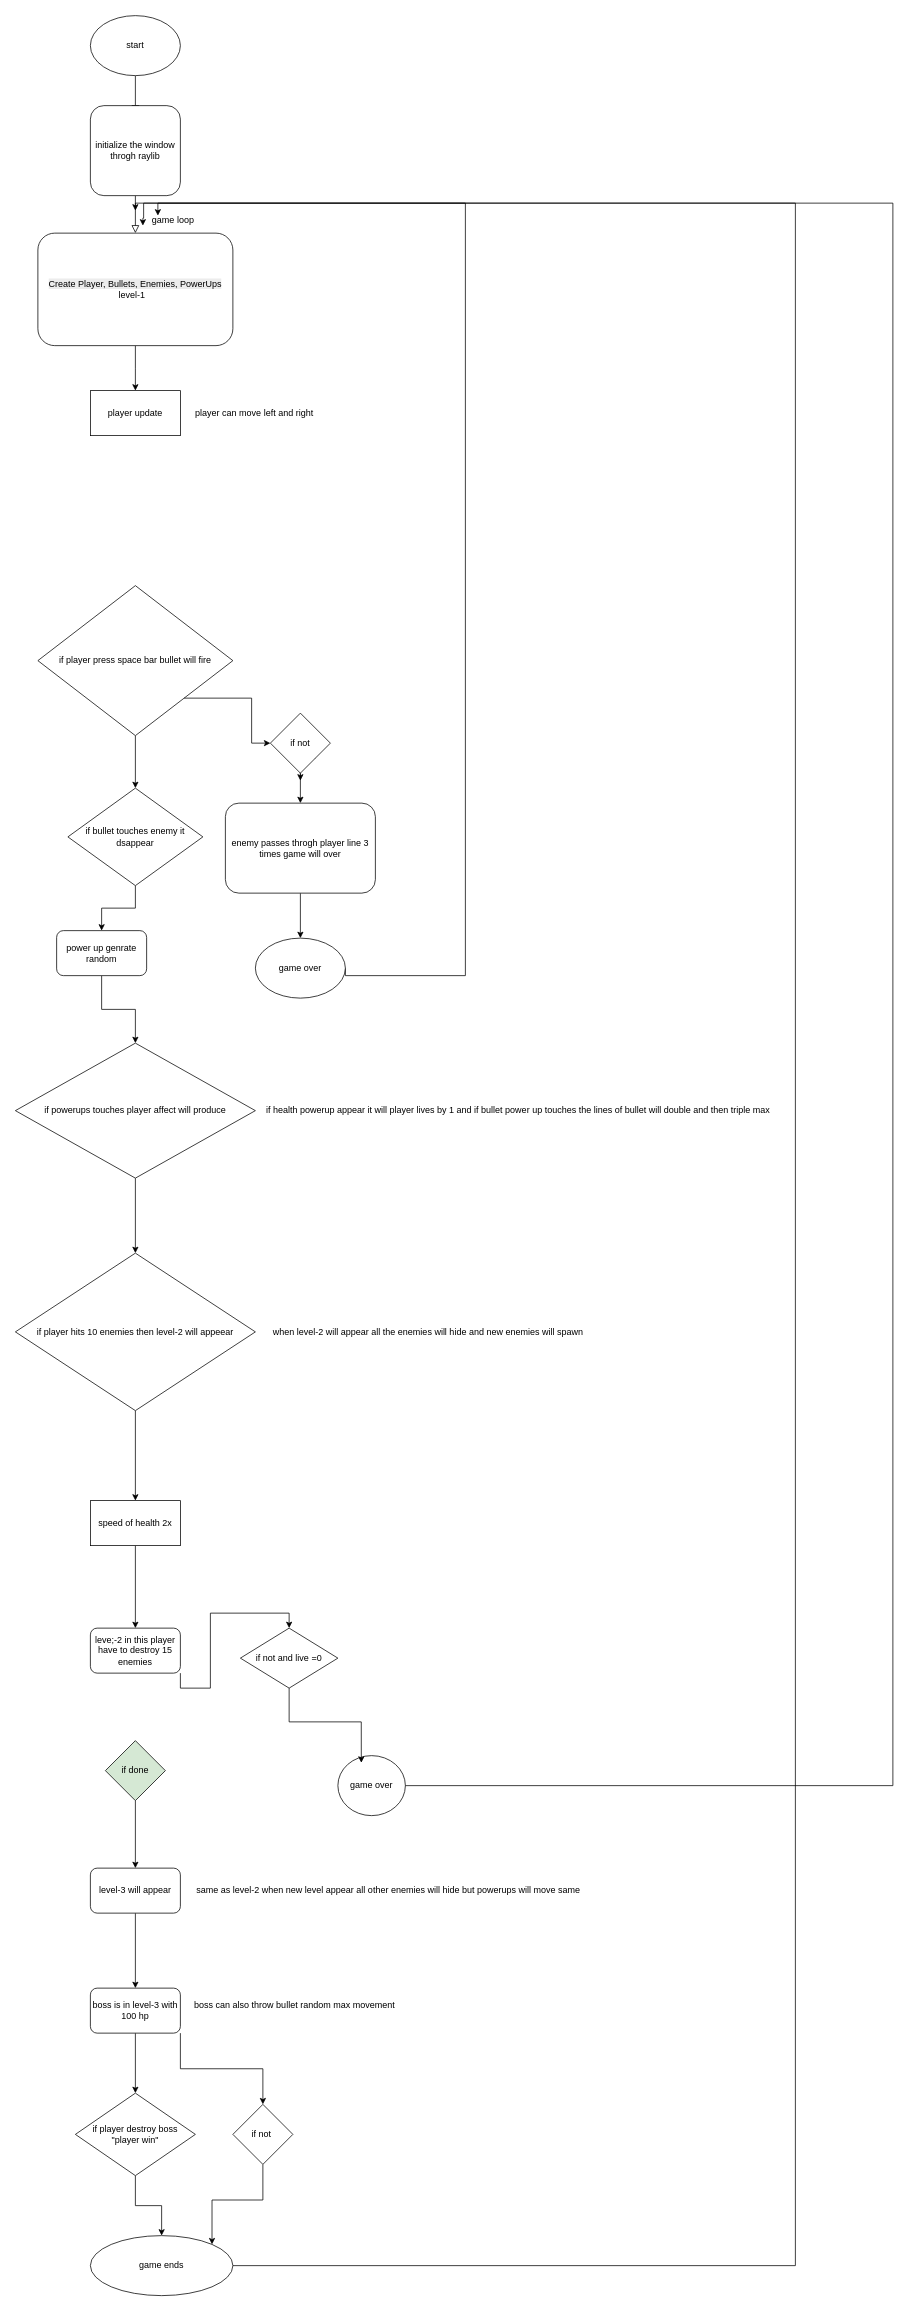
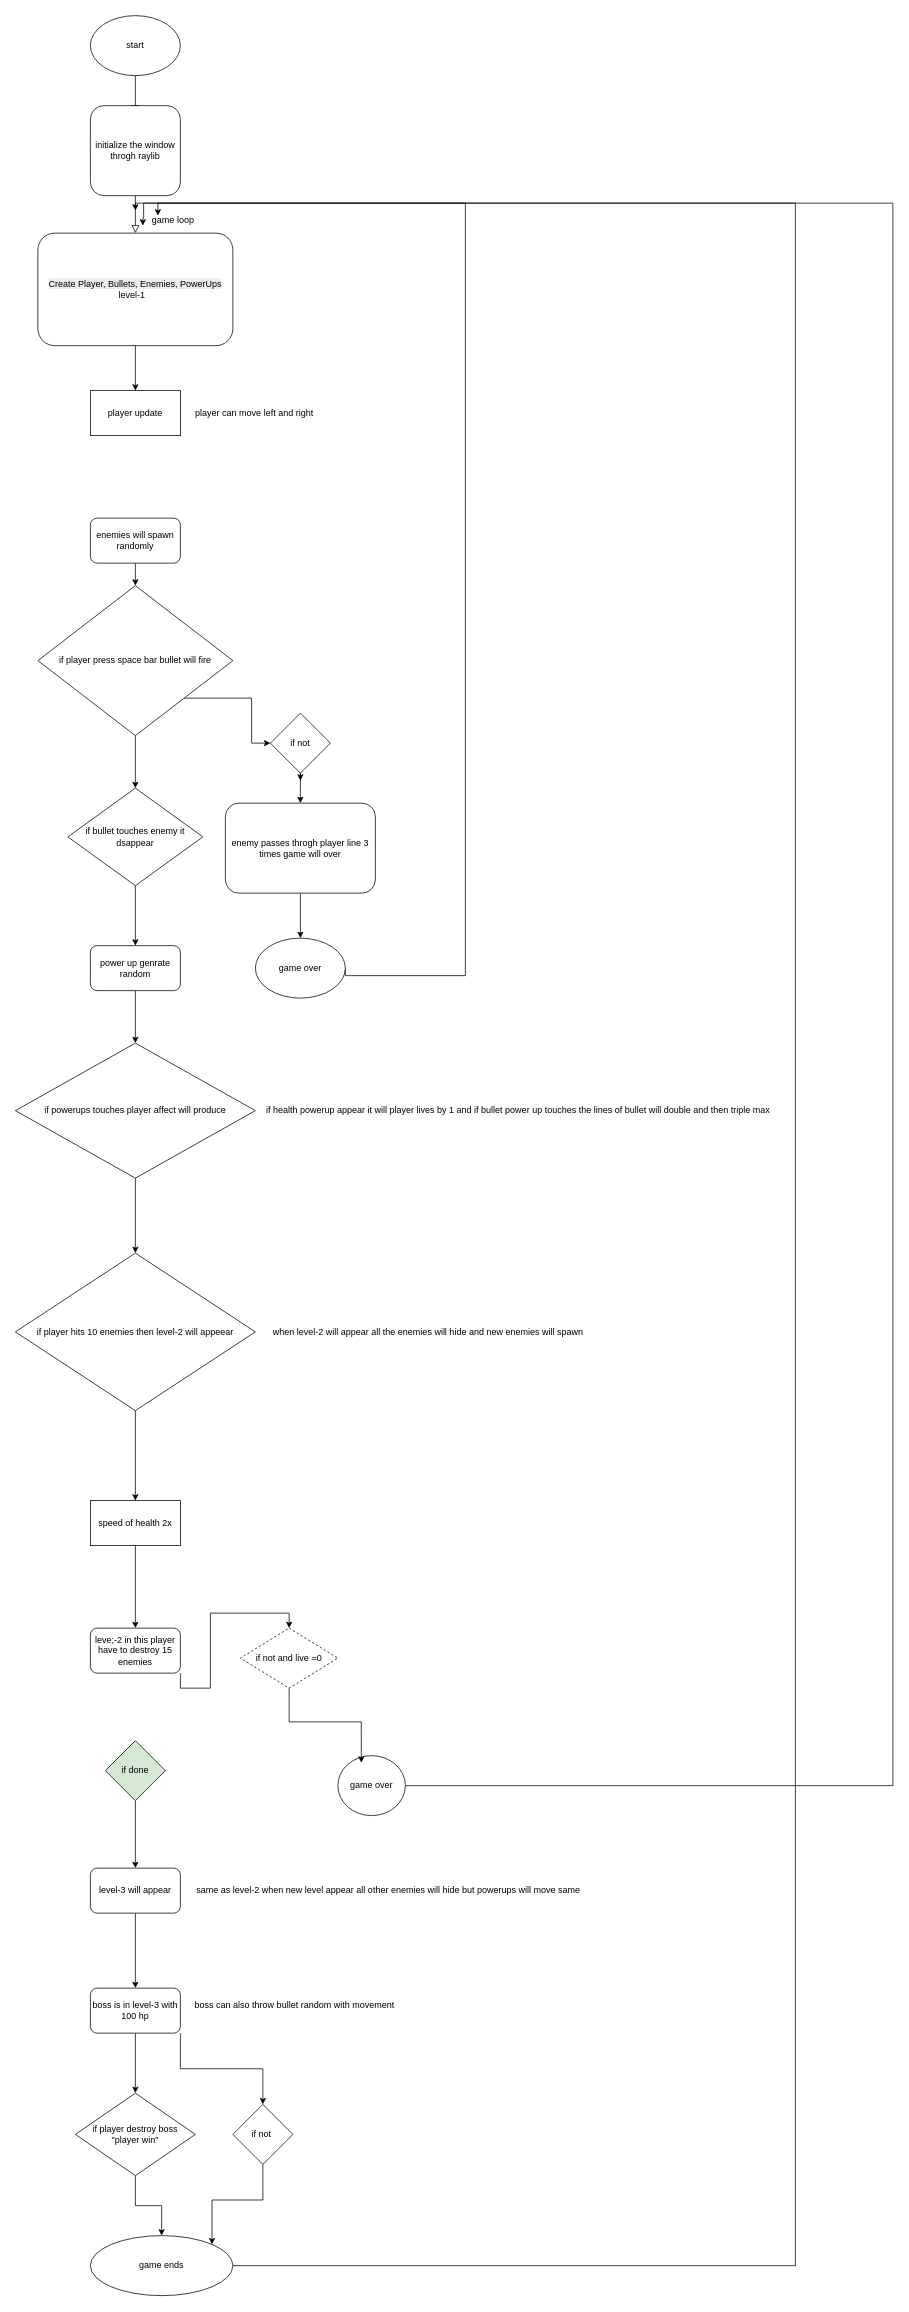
none -> (135, 540)
none -> (135, 571)
(102, 953) -> (135, 968)
(289, 1658) -> (289, 1658)
(295, 2005) -> (295, 2005)
